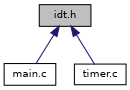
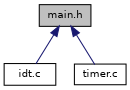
(65, 16) -> (65, 16)
(30, 74) -> (30, 74)
